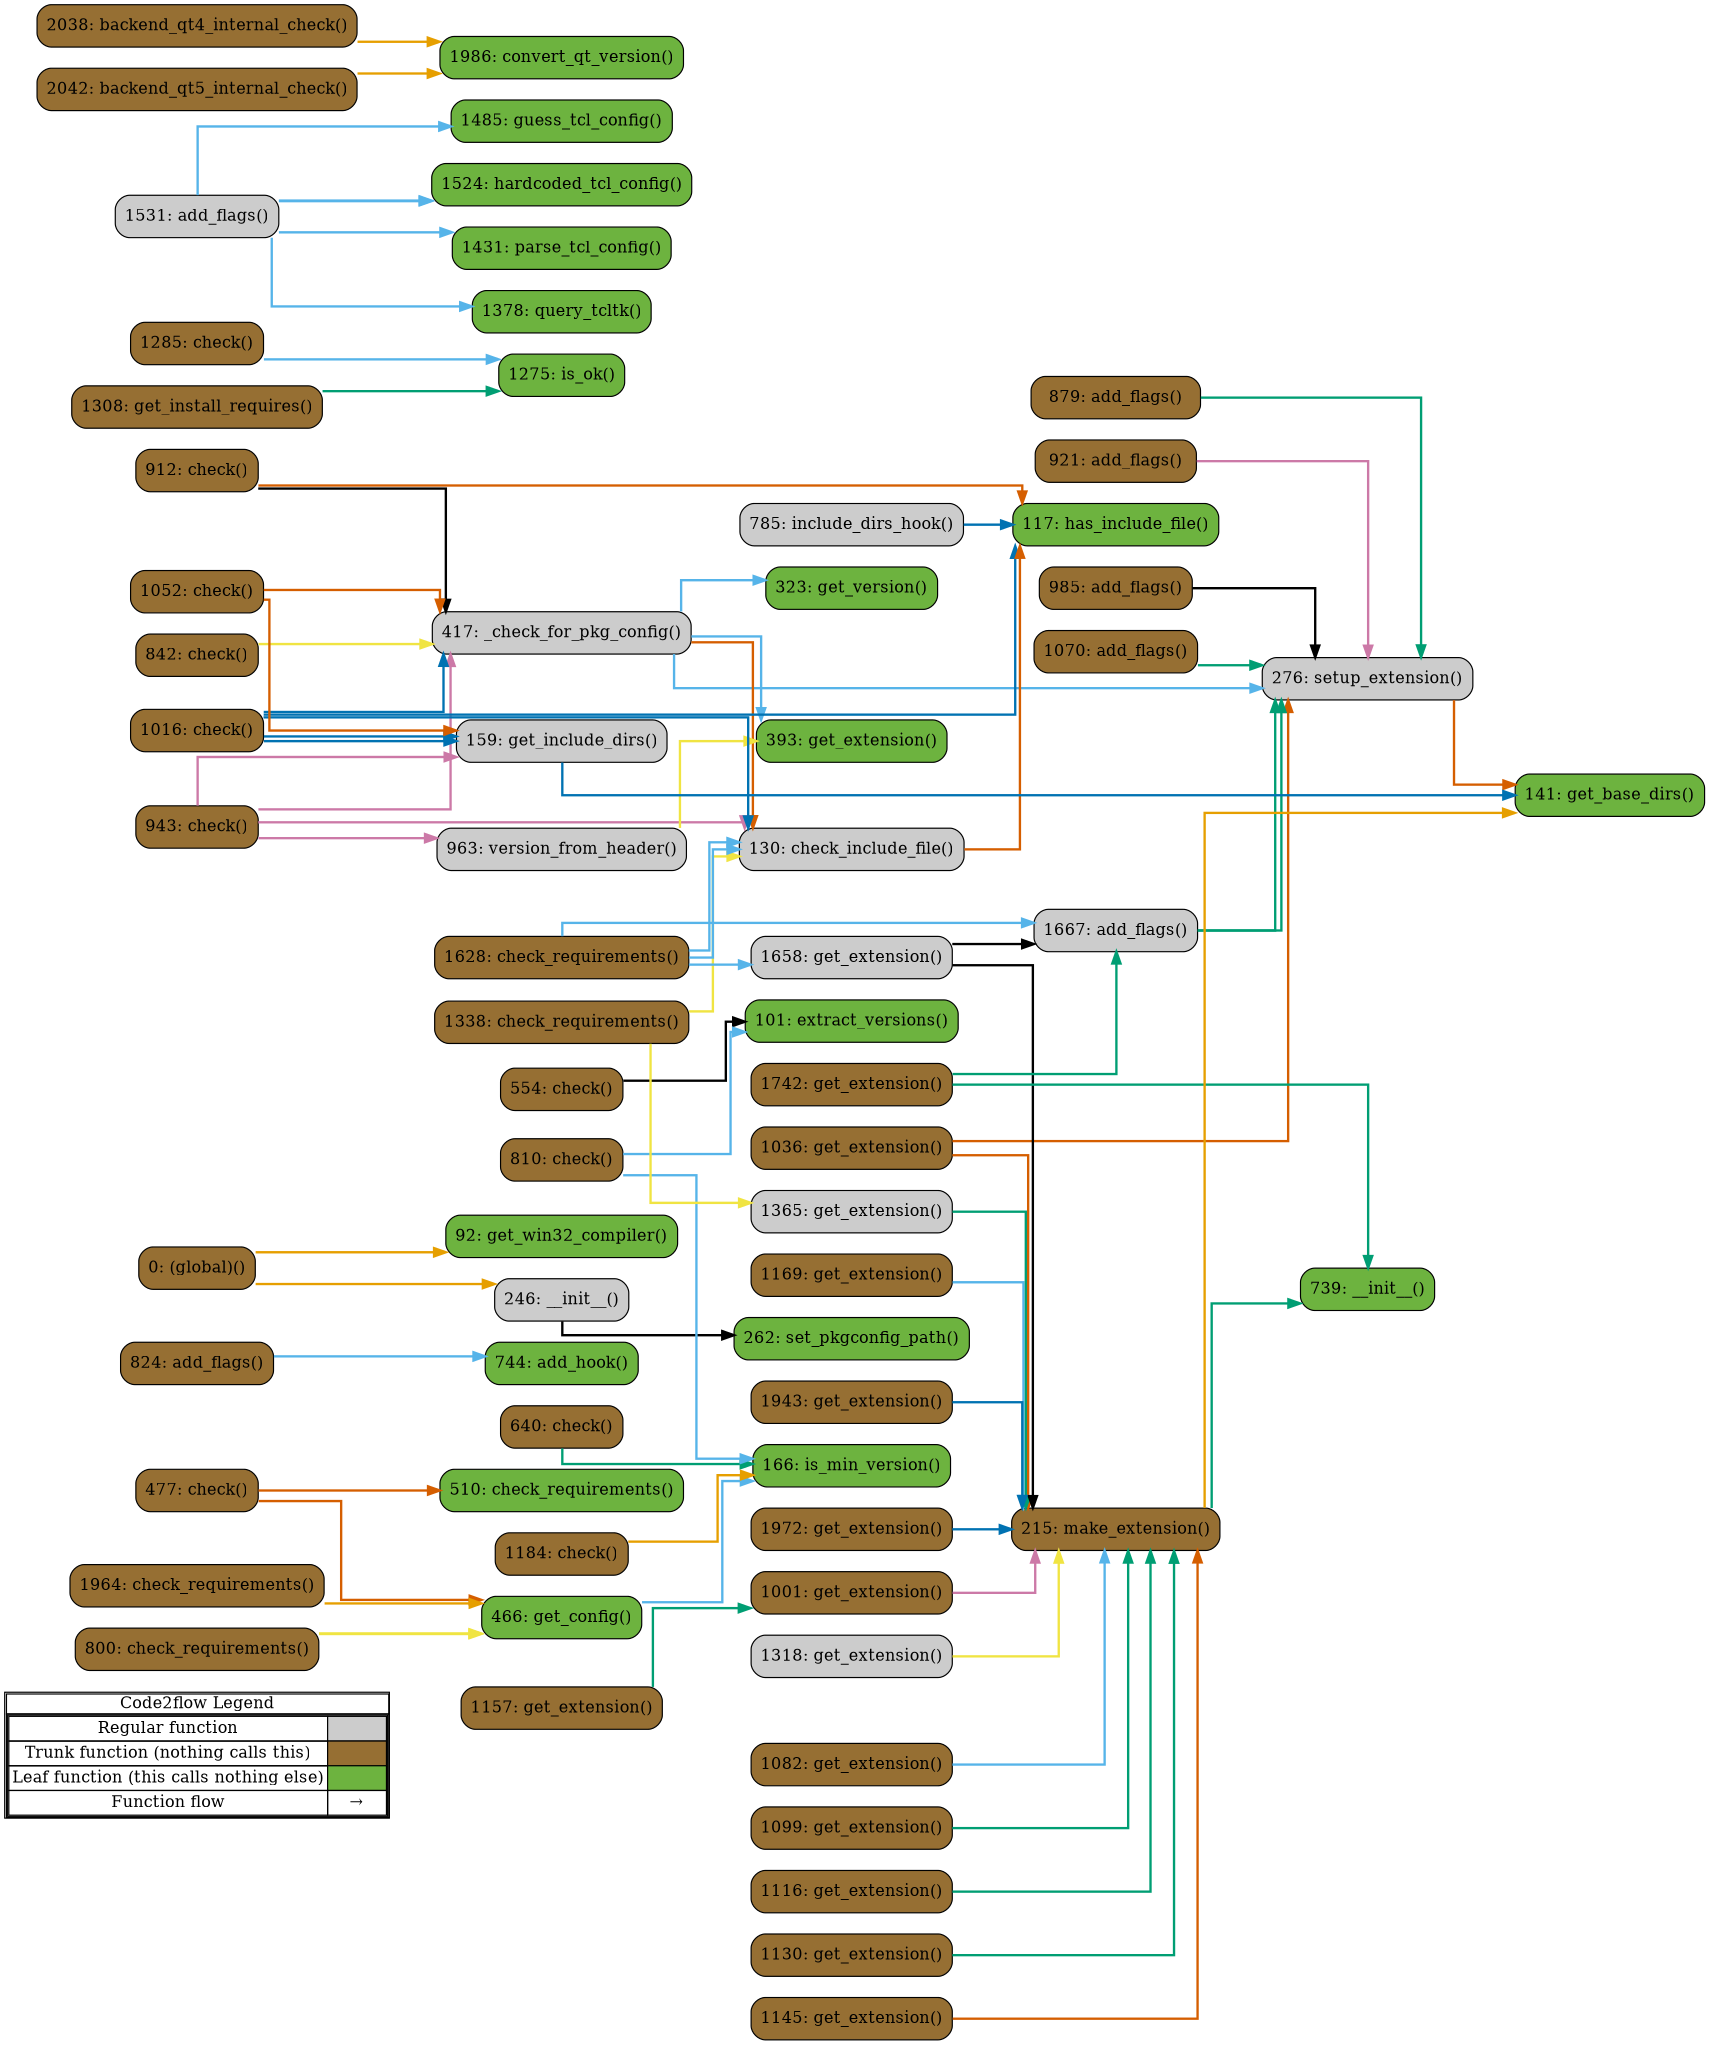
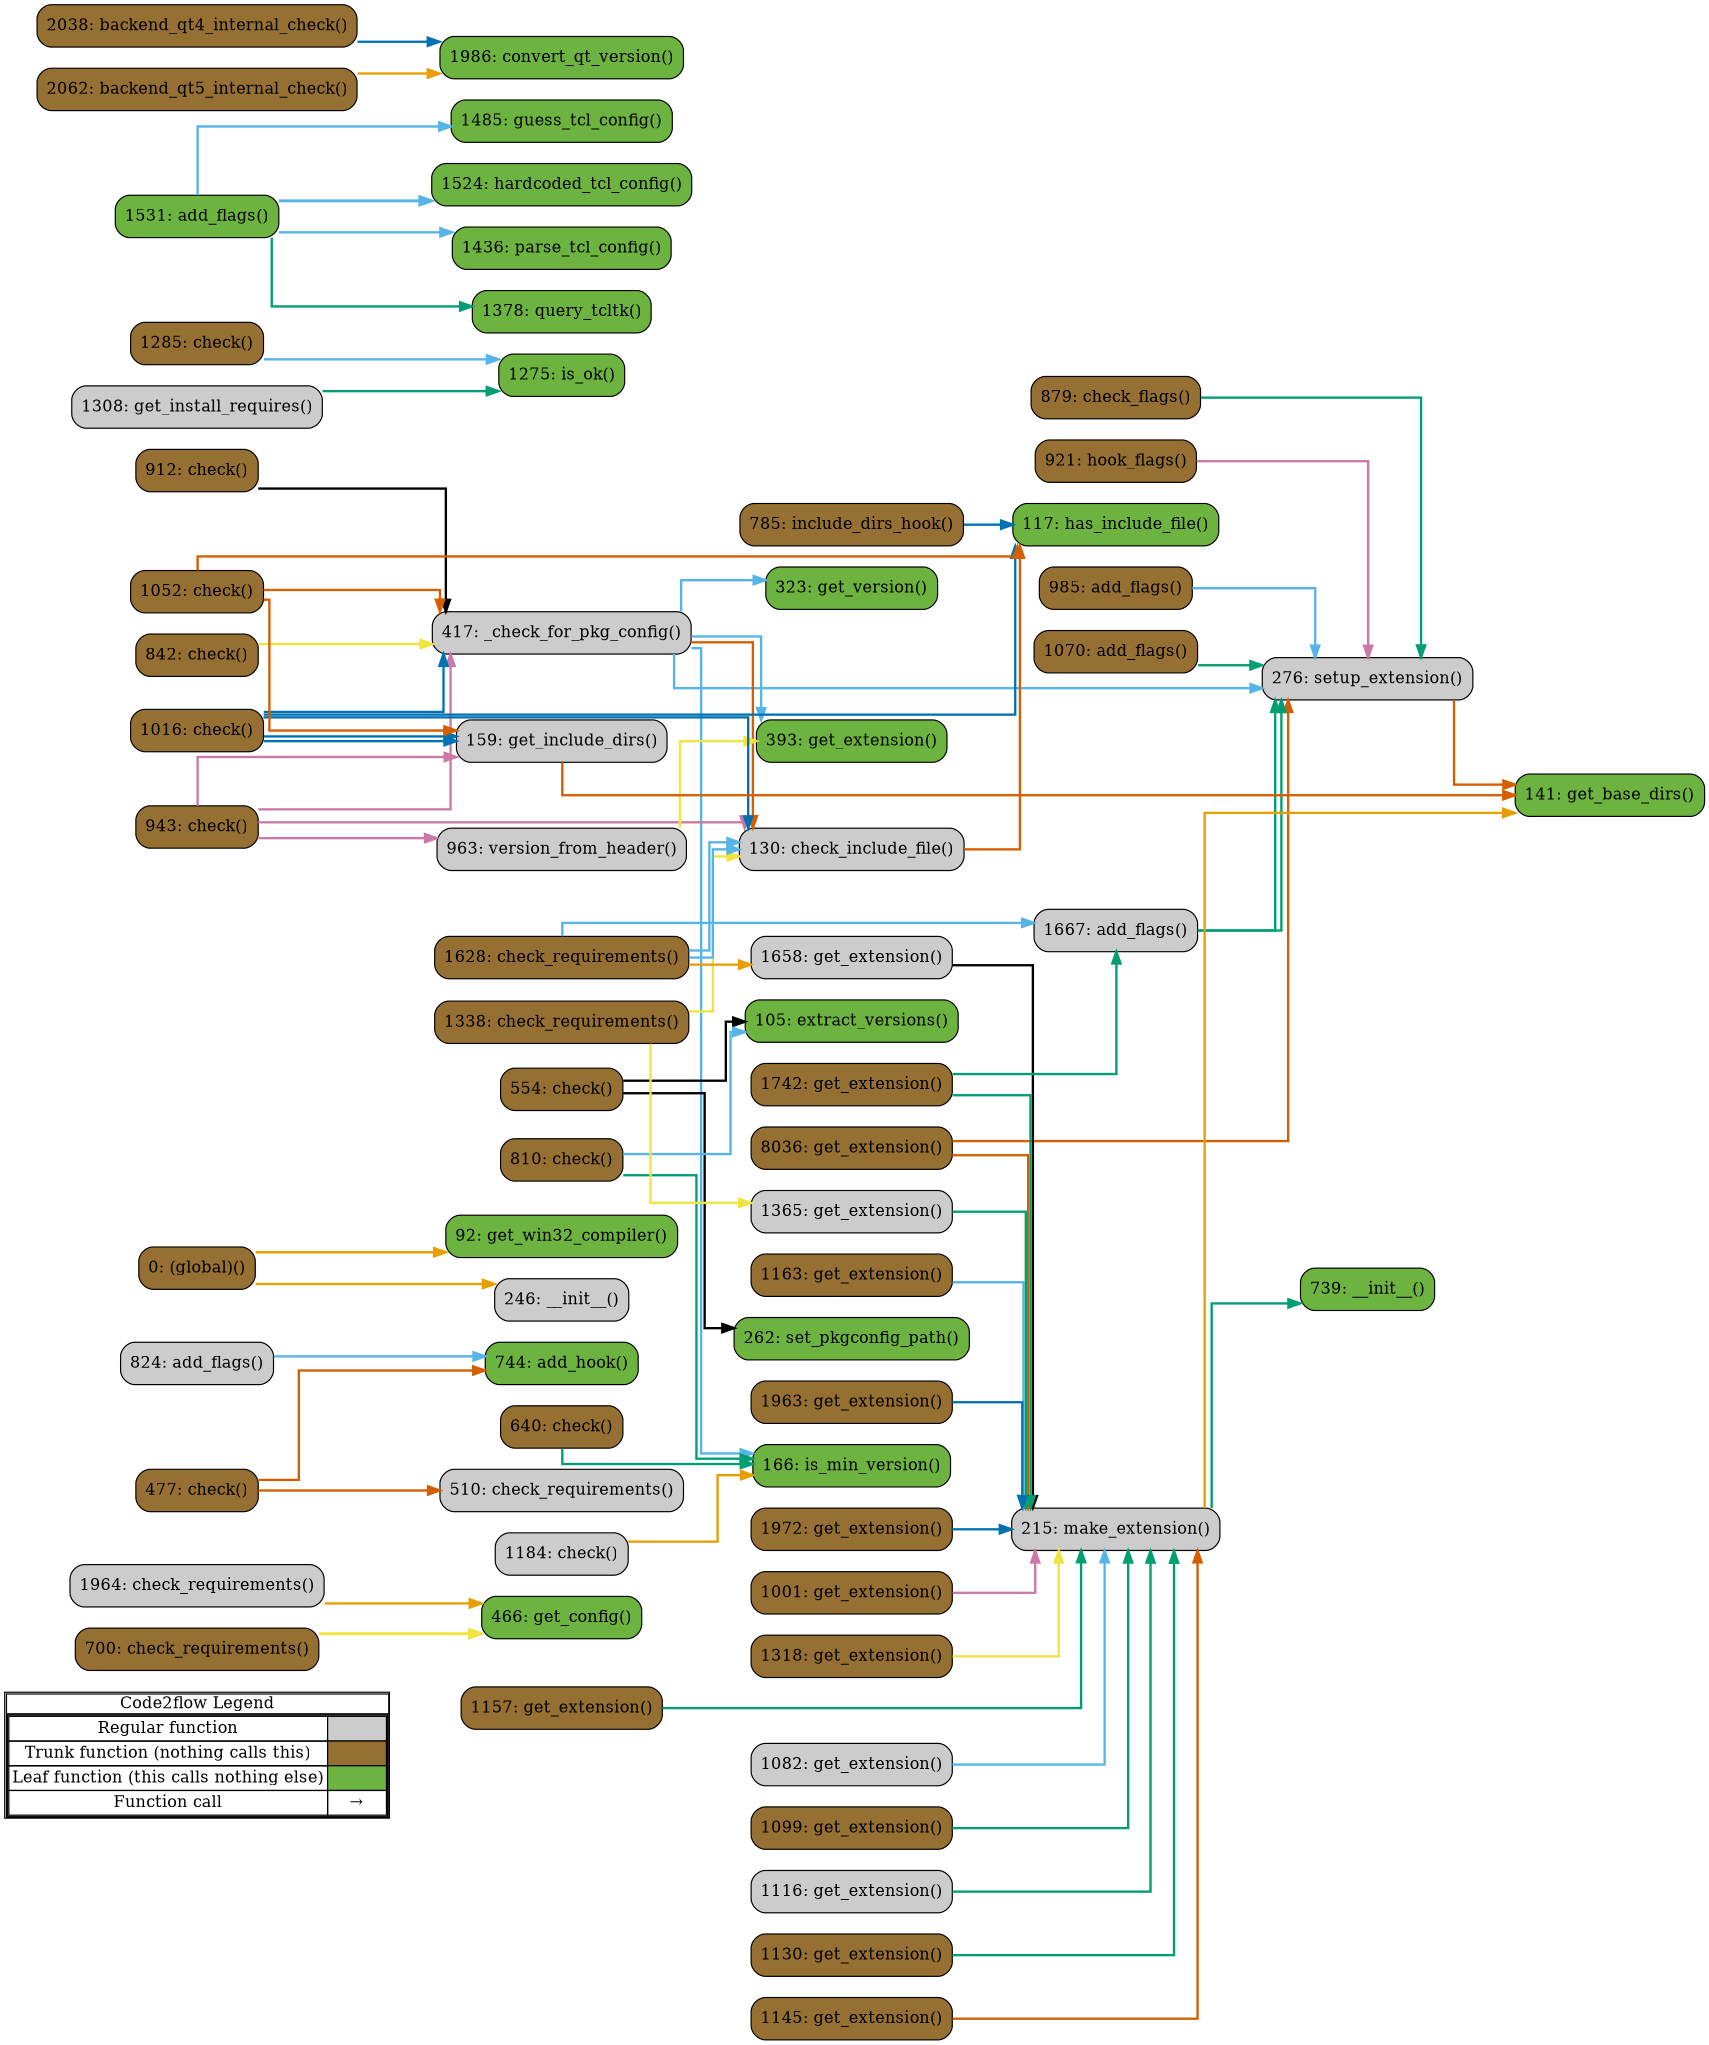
(393, 42) -> (393, 42)
(197, 89) -> (197, 89)
(197, 216) -> (197, 216)
(562, 248) -> (562, 248)
(332, 306) -> (332, 306)
(1116, 398) -> (1116, 398)
(197, 407) -> (197, 407)
(1116, 461) -> (1116, 461)
(643, 485) -> (601, 556)
(852, 525) -> (852, 525)
(1282, 588) -> (1282, 588)
(992, 795) -> (992, 795)
(987, 944) -> none
(720, 965) -> (720, 965)
(852, 1021) -> (852, 1021)
(1246, 1085) -> (1031, 1257)
(852, 1148) -> (852, 1148)
(852, 1275) -> (852, 1275)
(696, 1302) -> (696, 1302)
(635, 1335) -> (705, 1179)
(197, 1363) -> (197, 1363)
(852, 1402) -> (852, 1402)
(562, 1490) -> (562, 1490)
(1116, 1529) -> (1116, 1529)
(562, 1554) -> (562, 1554)
(341, 1573) -> (311, 1370)
(722, 1573) -> (701, 1066)
(197, 1586) -> (197, 1586)
(653, 1613) -> (945, 1708)
(197, 1649) -> (197, 1649)
(852, 1656) -> (852, 1656)
(852, 1765) -> (852, 1765)
(168, 1802) -> (168, 1802)
(852, 1892) -> (852, 1892)
